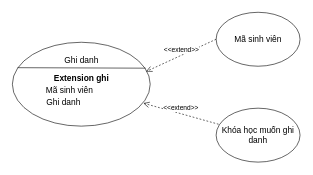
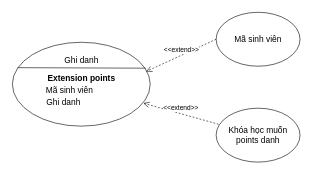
(82, 78) -> (82, 78)
(258, 135) -> (258, 135)
